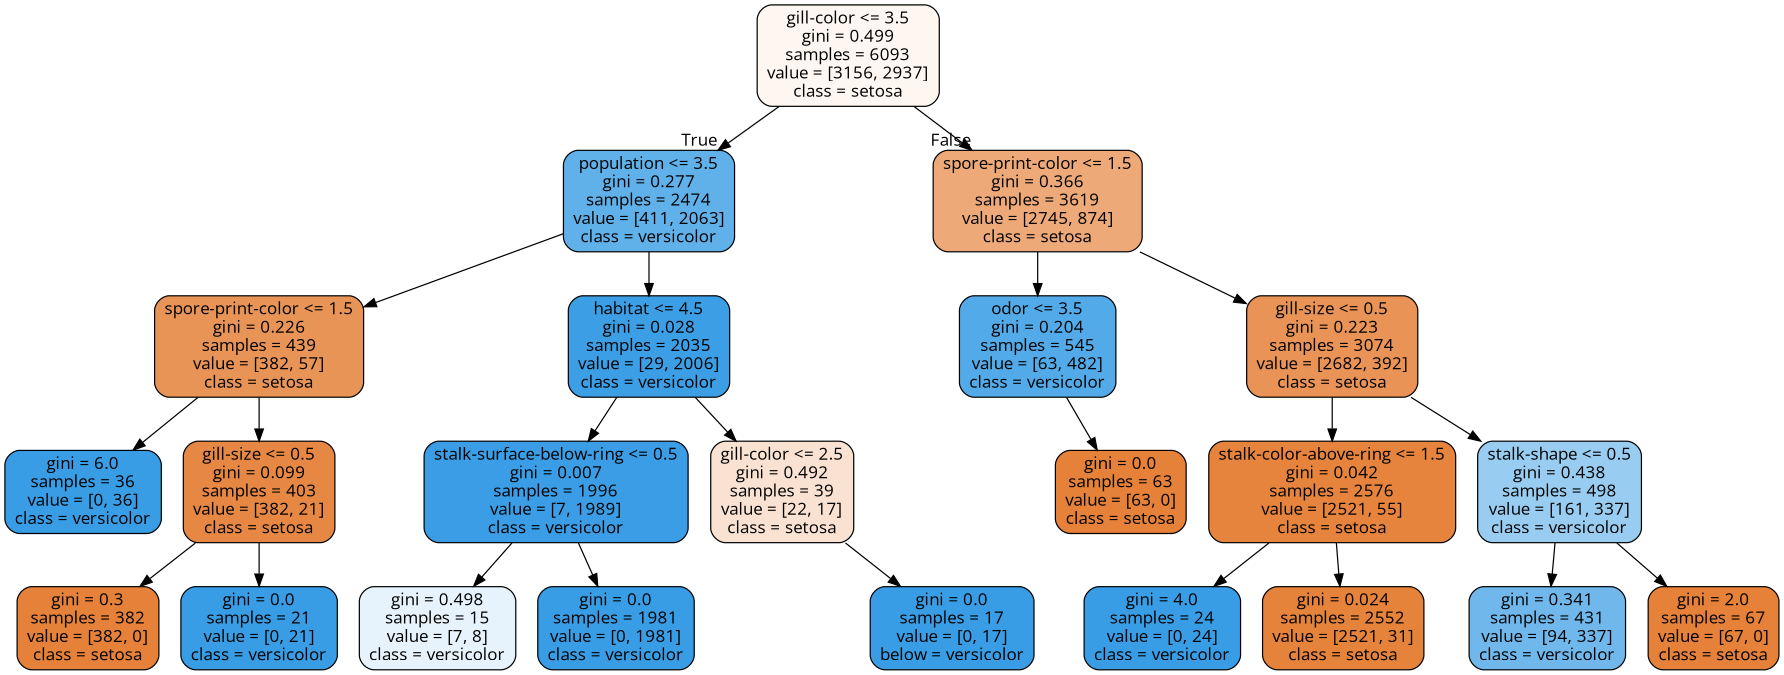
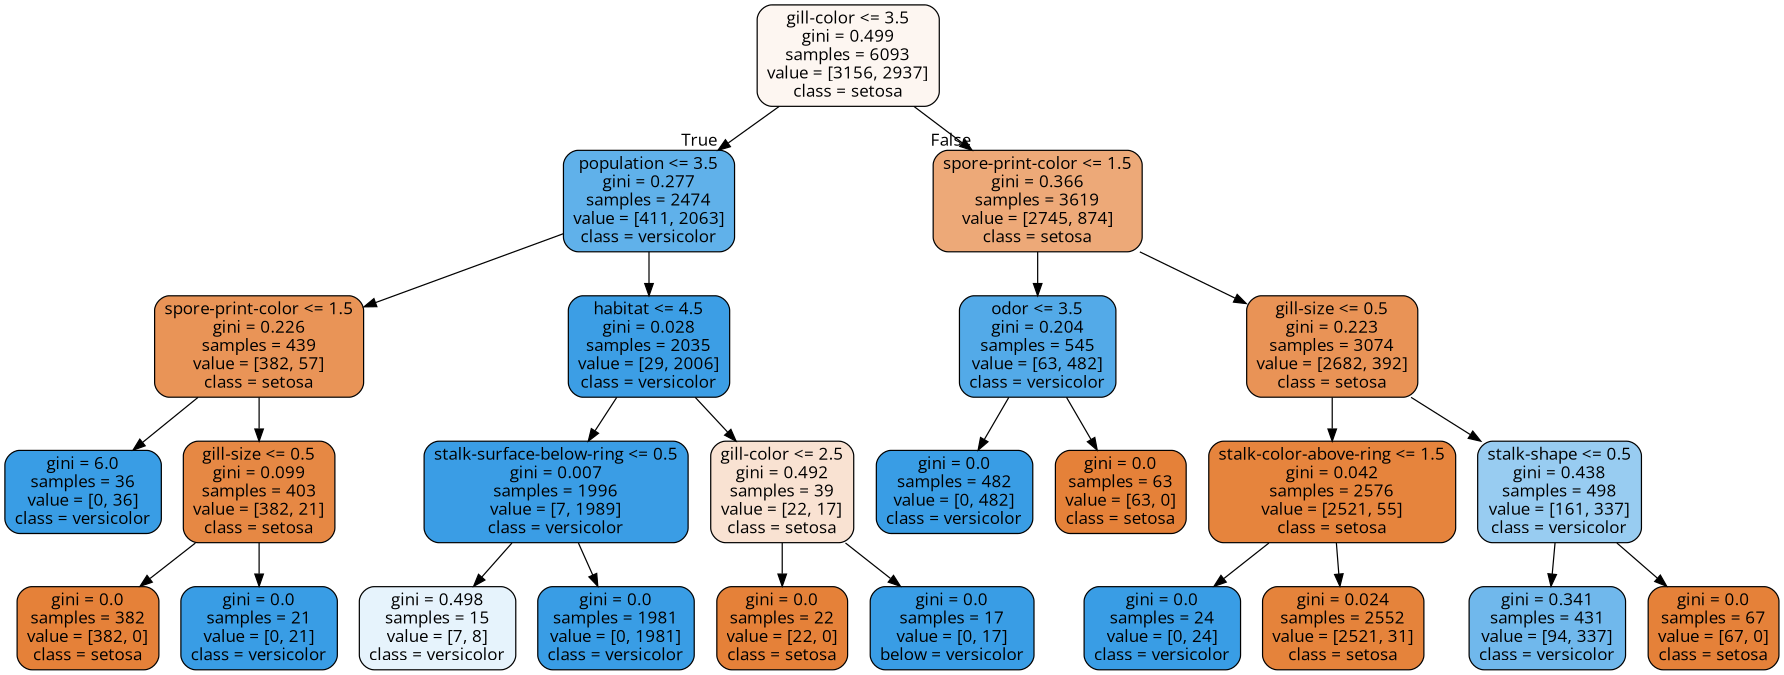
none -> (955, 492)
(88, 628) -> (88, 628)
none -> (782, 628)
(1162, 628) -> (1162, 628)
(1714, 628) -> (1714, 628)
